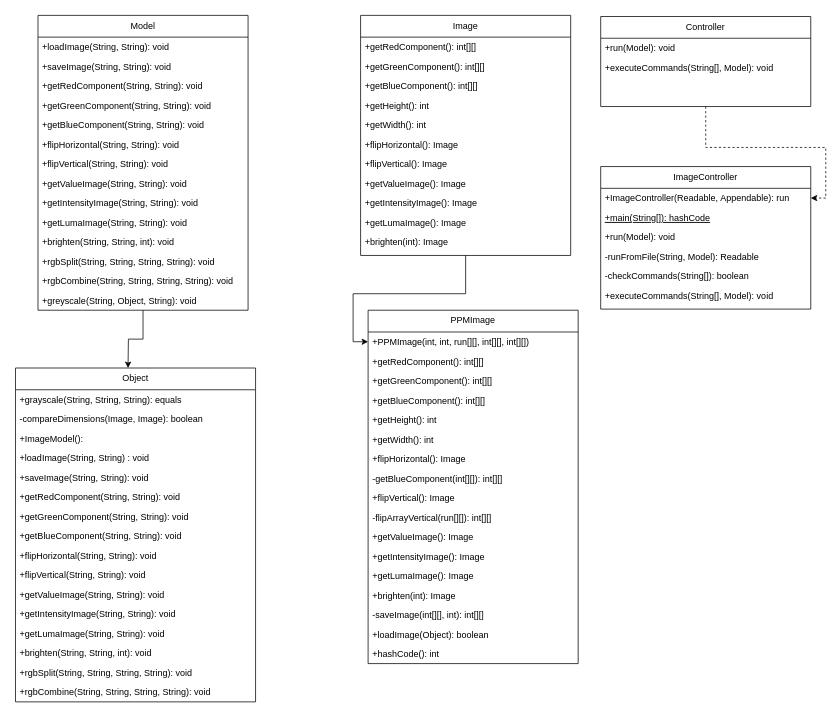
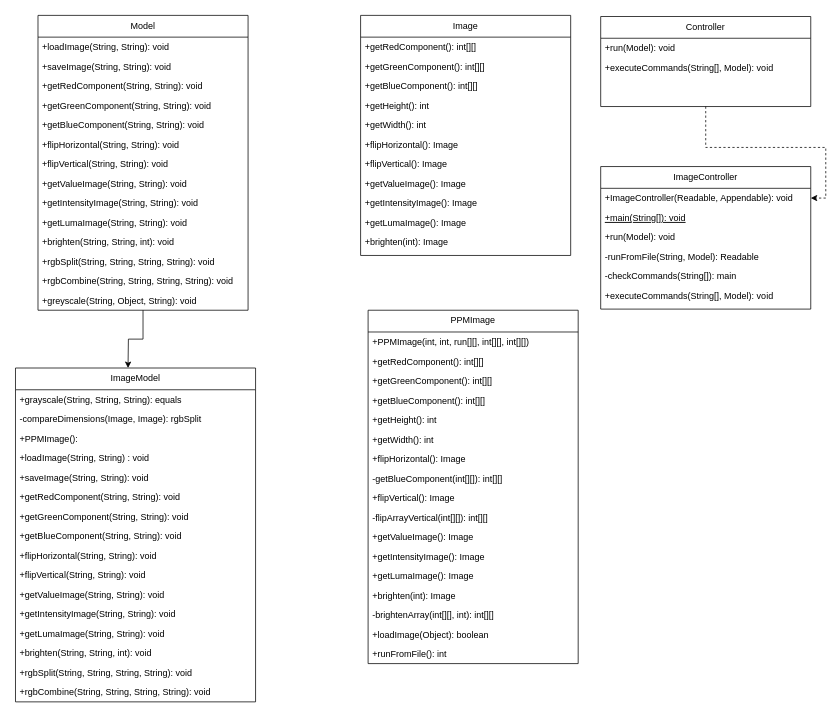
(704, 198) -> (705, 198)
(663, 218) -> (652, 218)
(683, 276) -> (675, 276)
(426, 294) -> none
(135, 378) -> (135, 378)
(115, 419) -> (116, 419)
(52, 439) -> (49, 439)
(455, 518) -> (453, 518)
(447, 615) -> (456, 615)
(409, 654) -> (414, 654)
